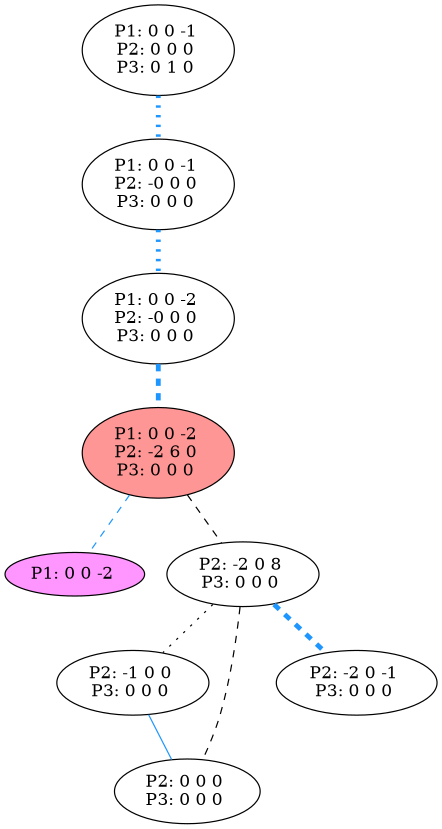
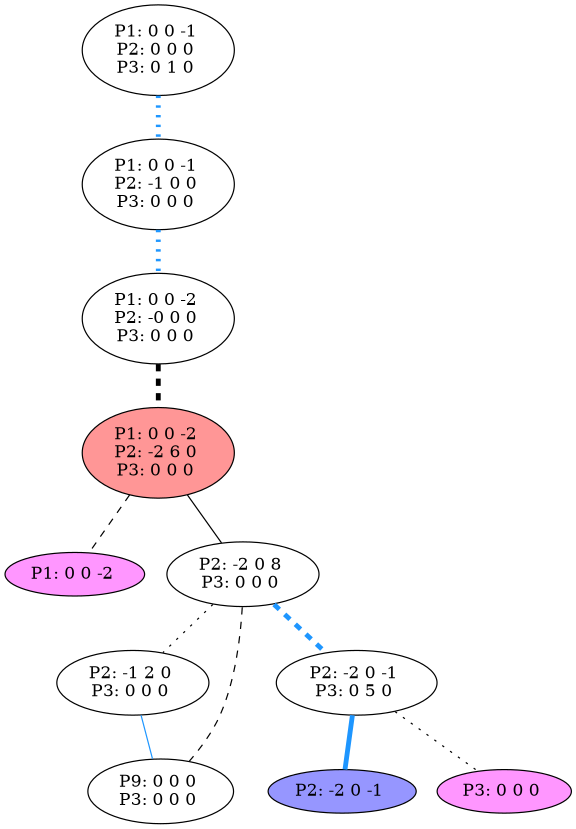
(158, 184) -> (158, 184)
(158, 386) -> (158, 386)
(204, 519) -> (204, 519)
(109, 524) -> (109, 524)
(133, 683) -> (133, 683)
(357, 683) -> (357, 683)
(187, 791) -> (161, 791)
none -> (342, 791)
none -> (504, 791)
